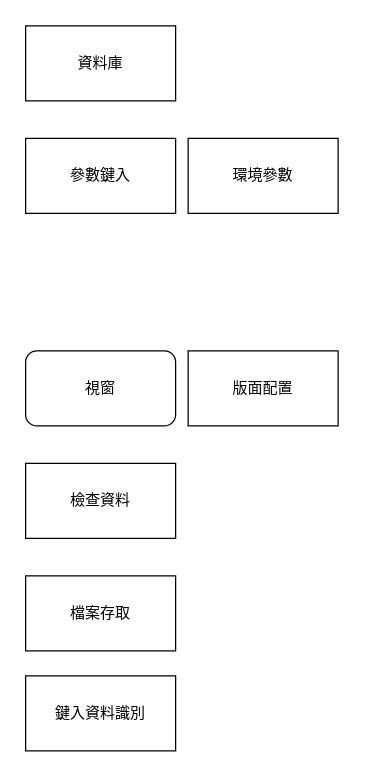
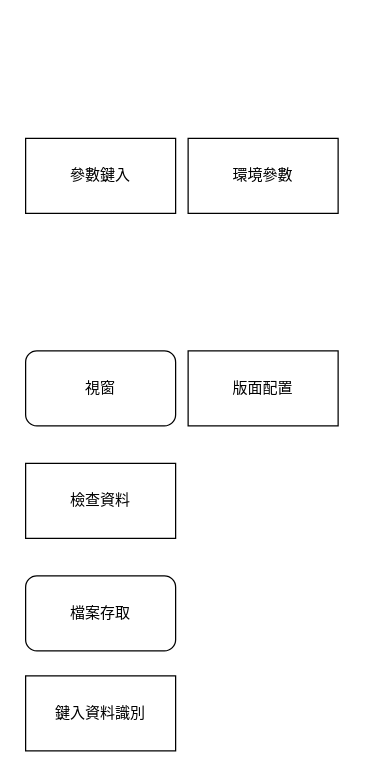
(101, 63) -> none
(101, 613) -> (101, 613)
